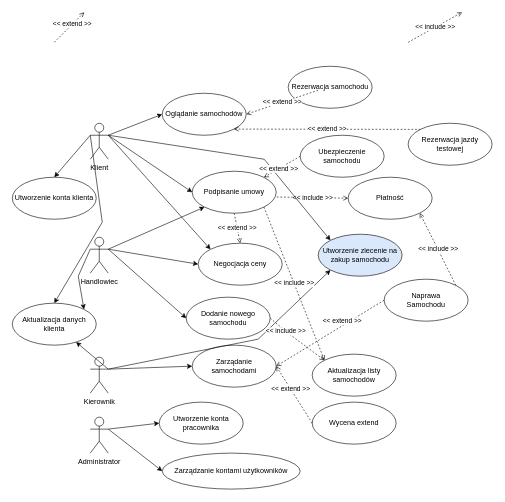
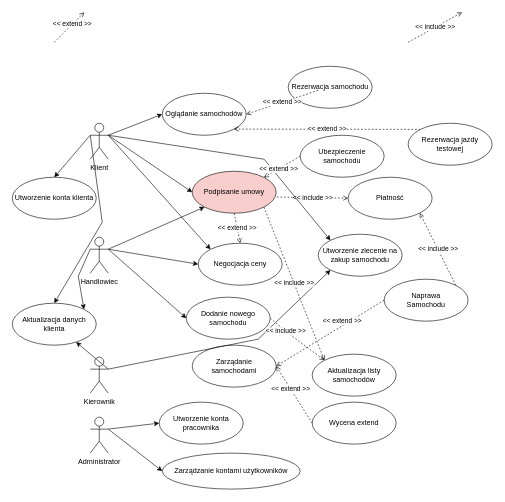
(234, 192) -> (234, 192)
(360, 255) -> (360, 255)
(126, 369) -> none
